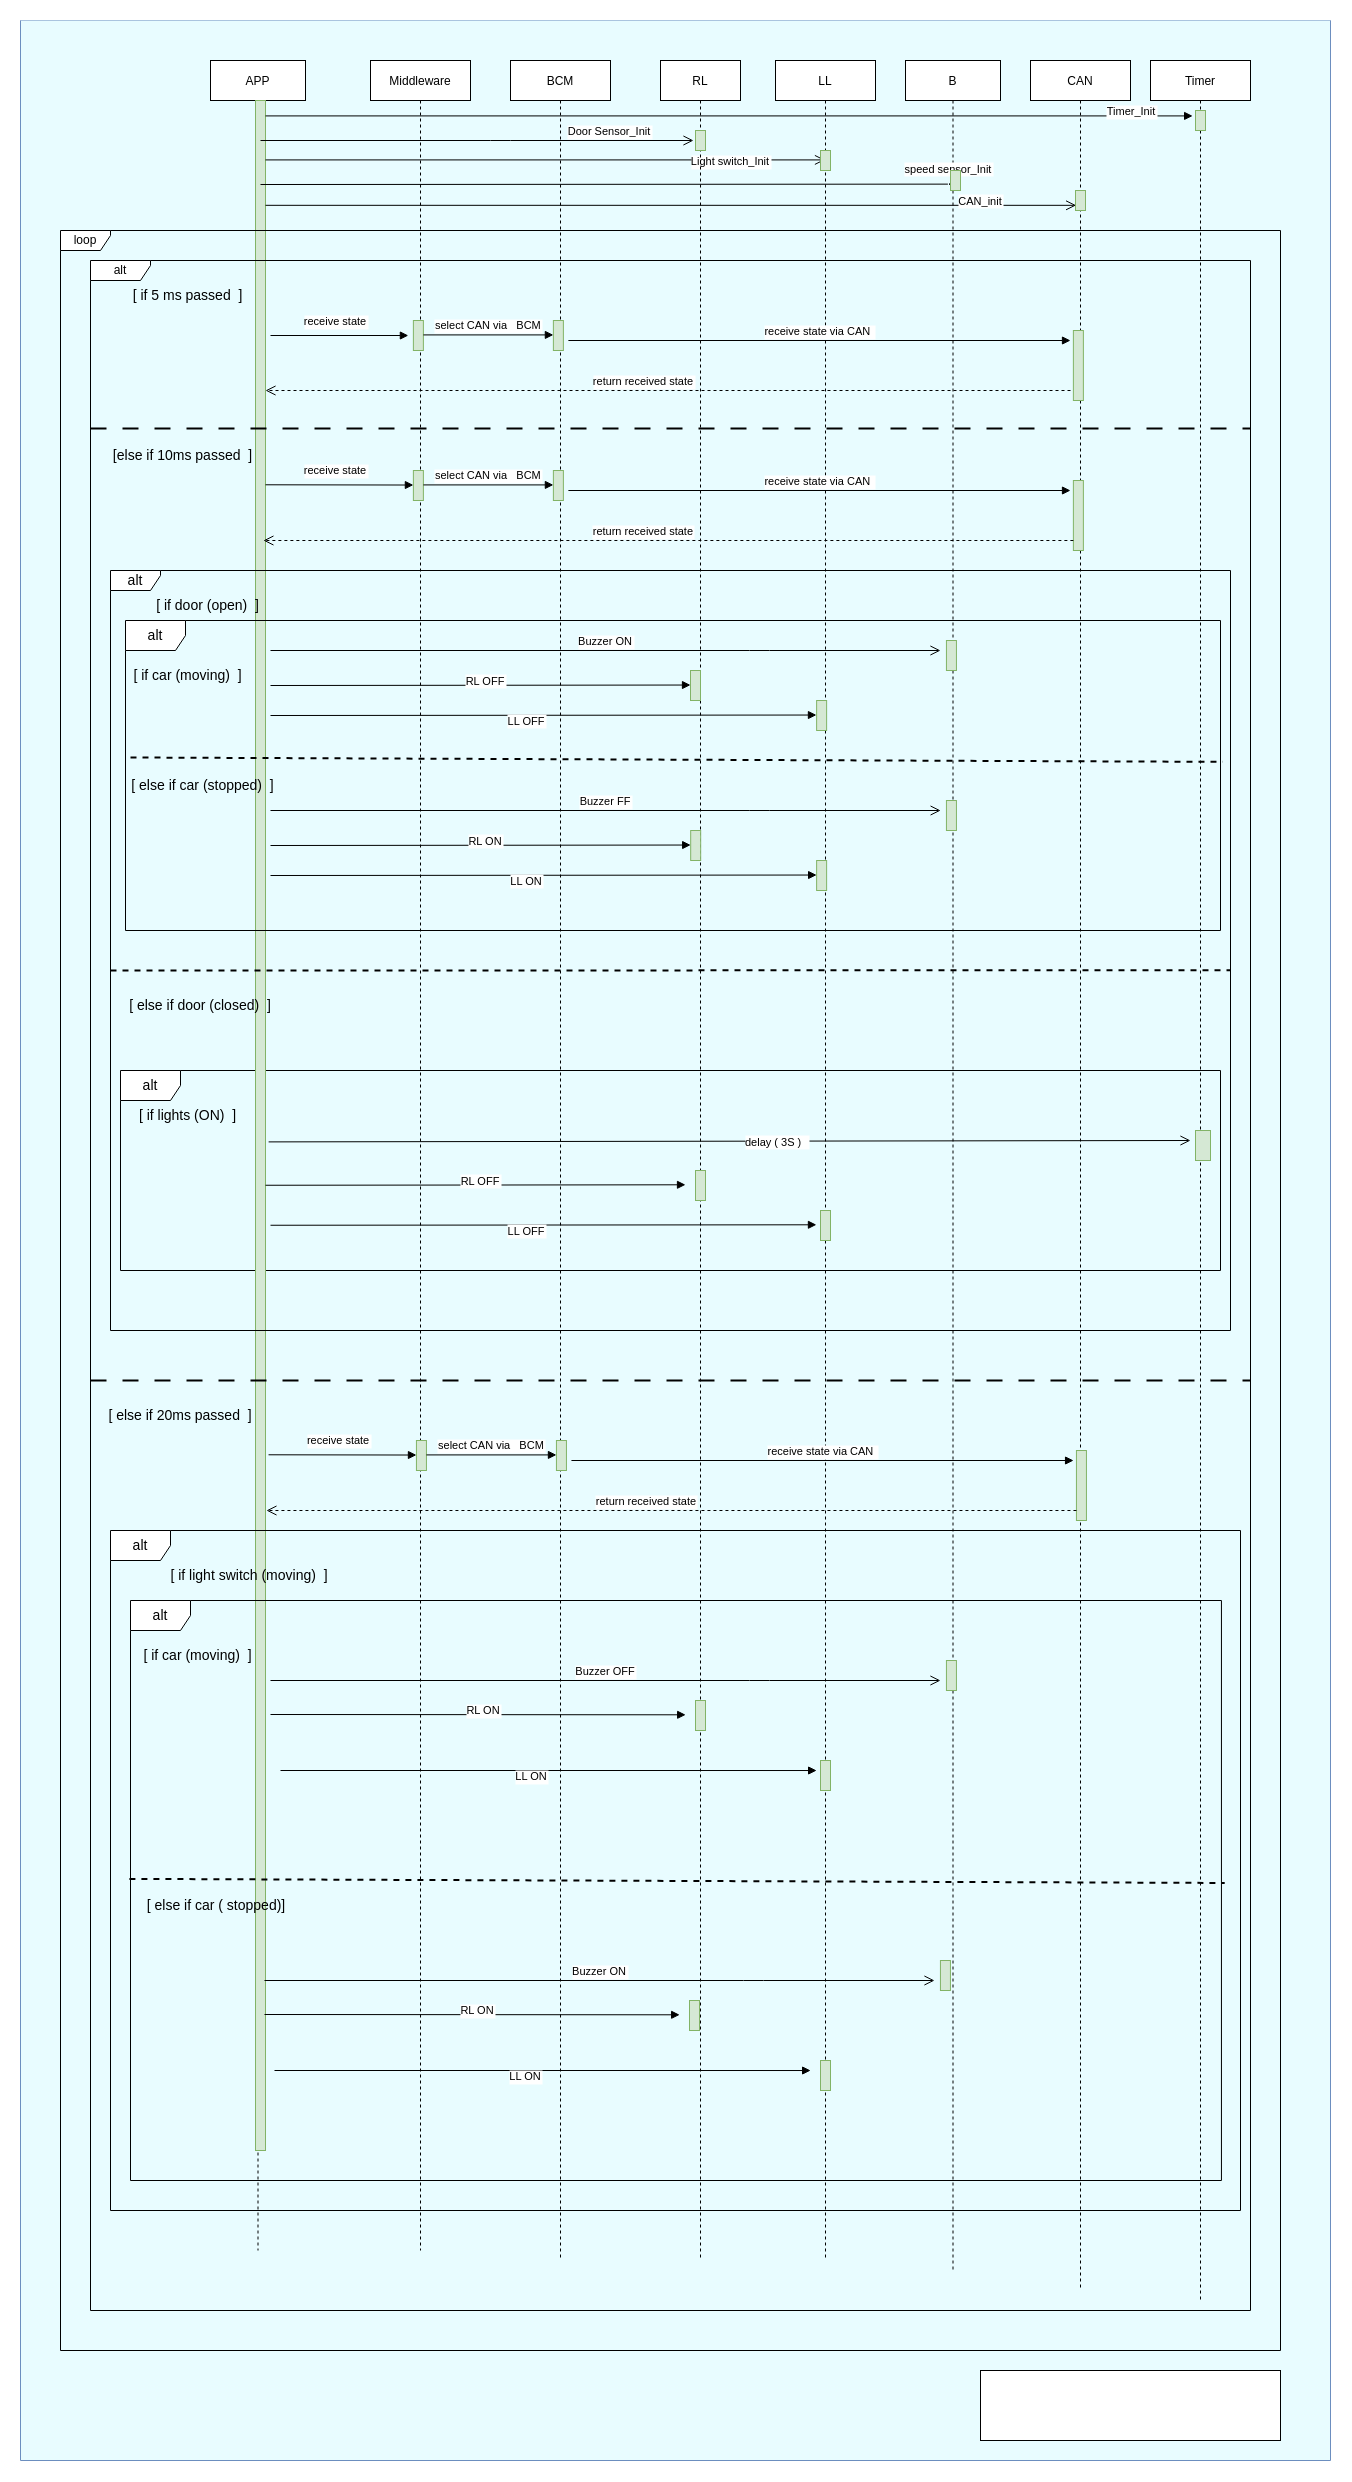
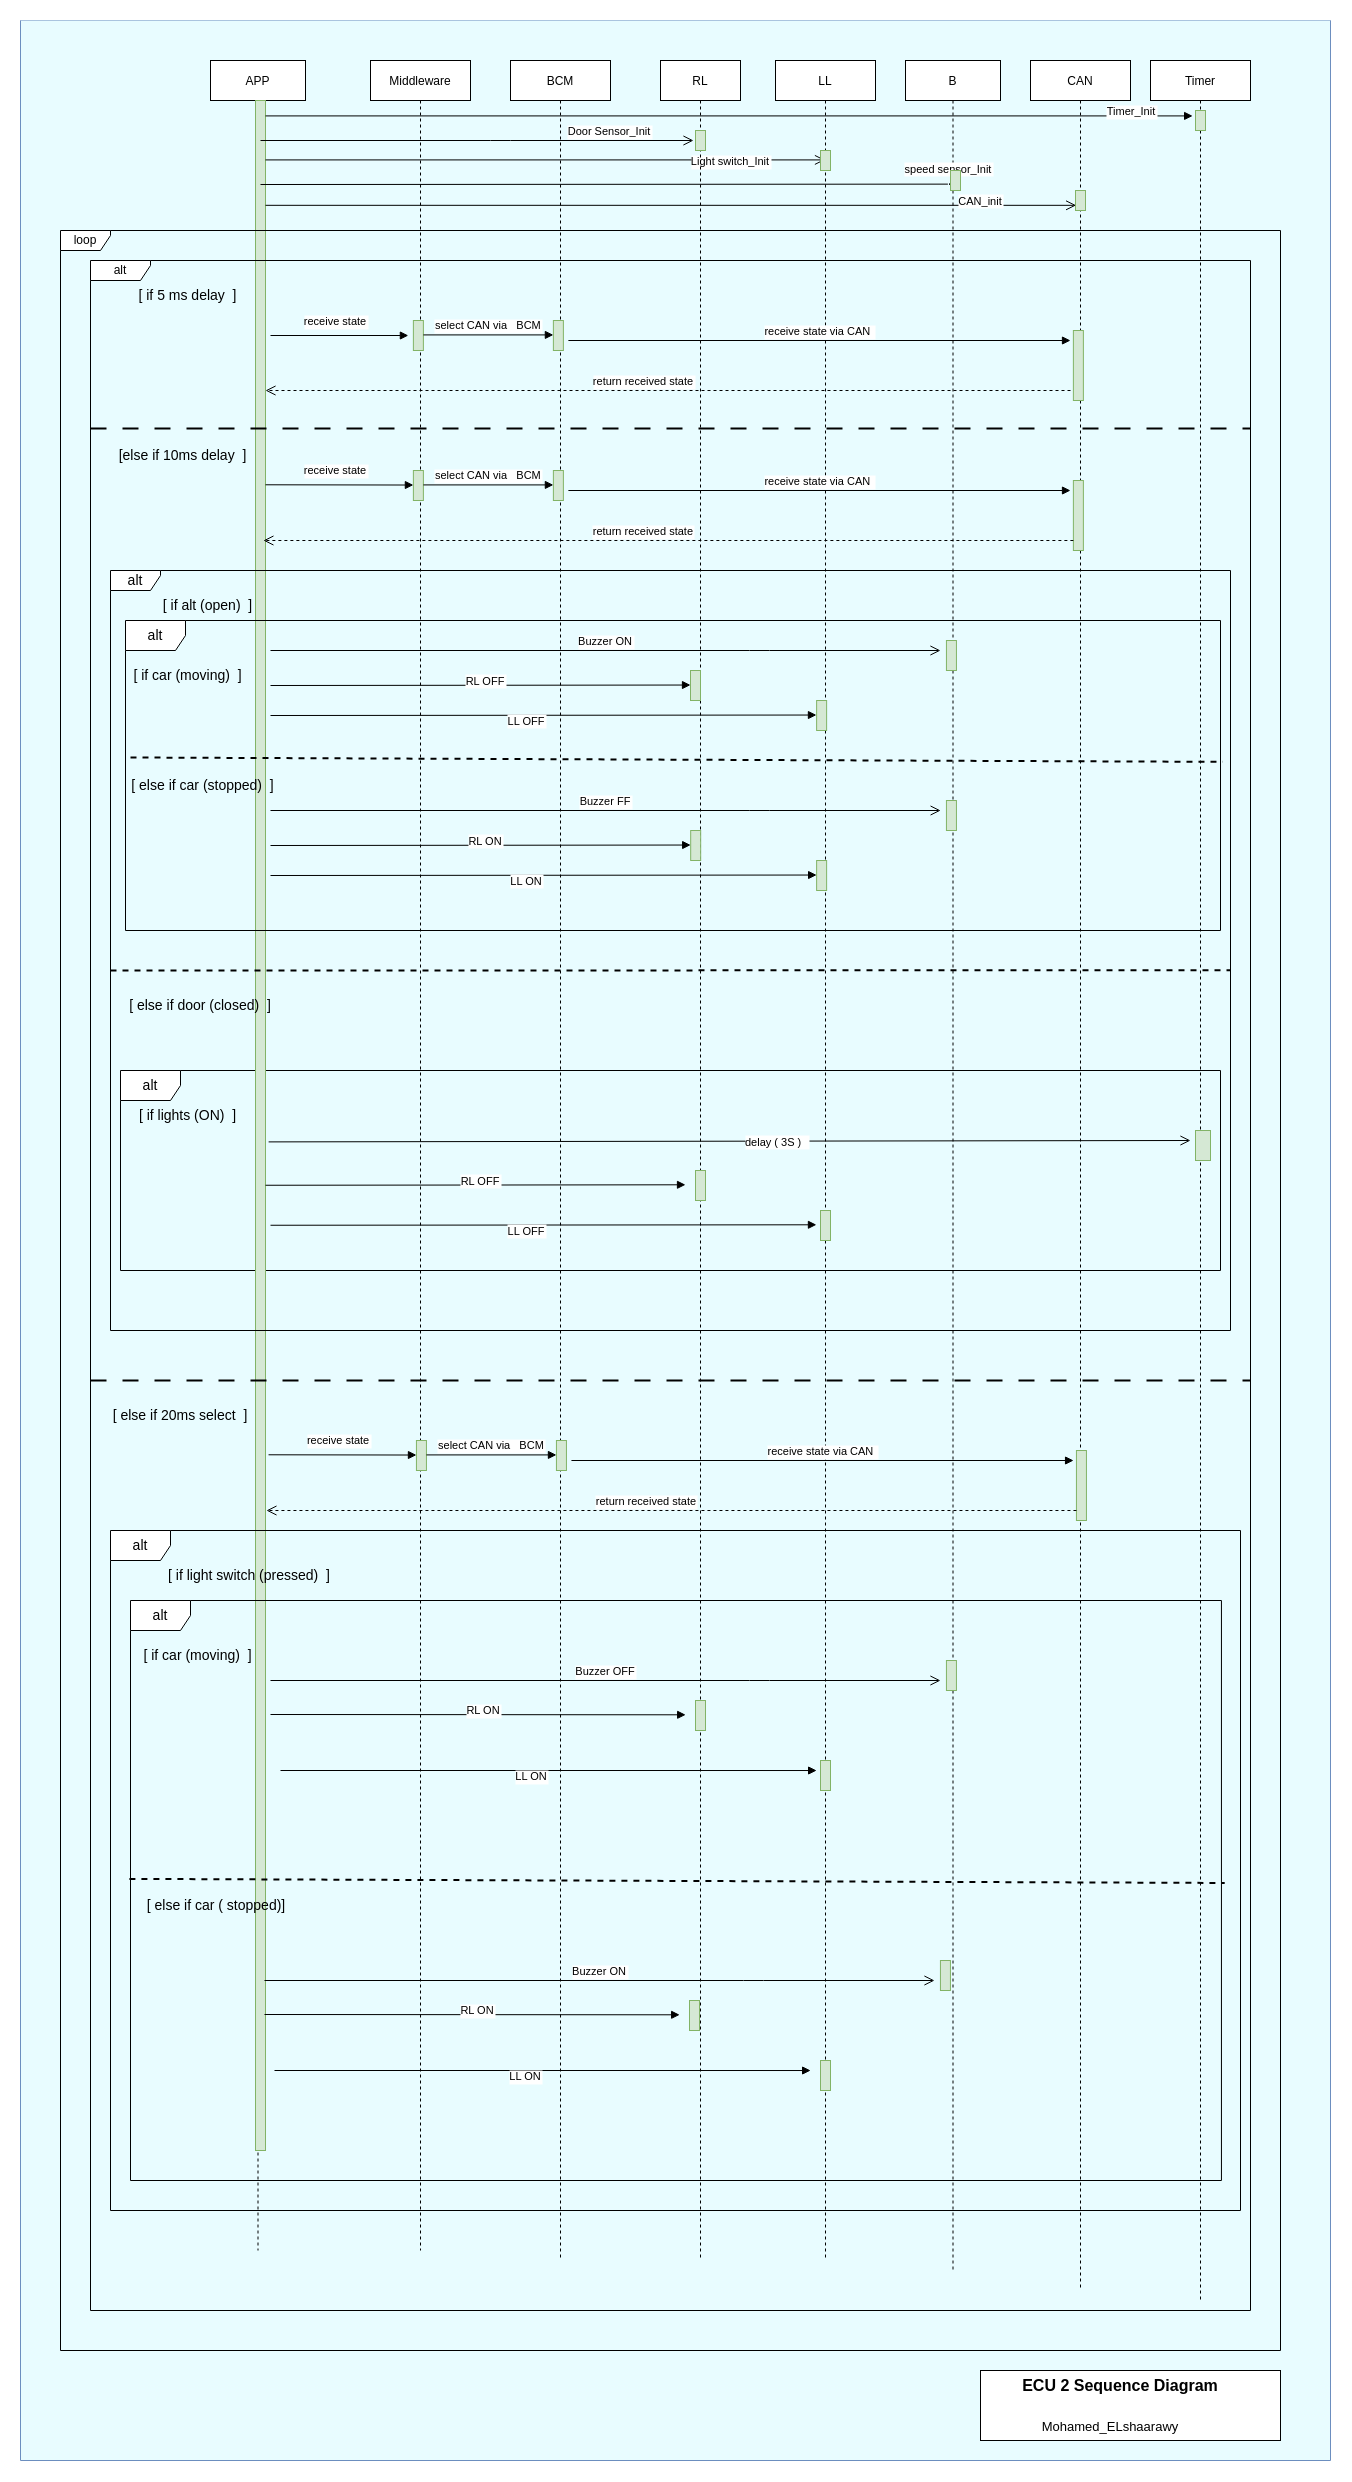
(188, 296) -> (188, 296)
(183, 456) -> (183, 456)
(208, 606) -> (208, 606)
(181, 1416) -> (181, 1416)
(250, 1576) -> (250, 1576)
none -> (1121, 2386)
none -> (1111, 2426)
